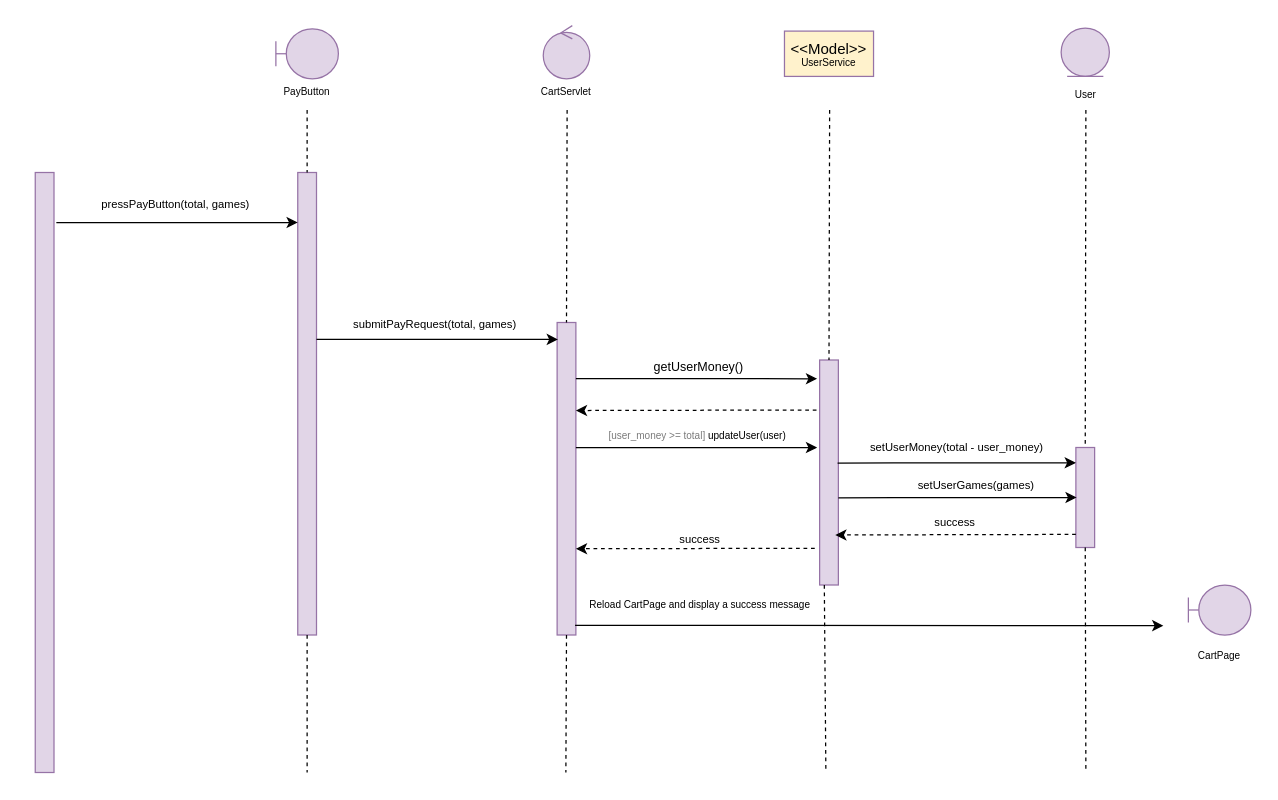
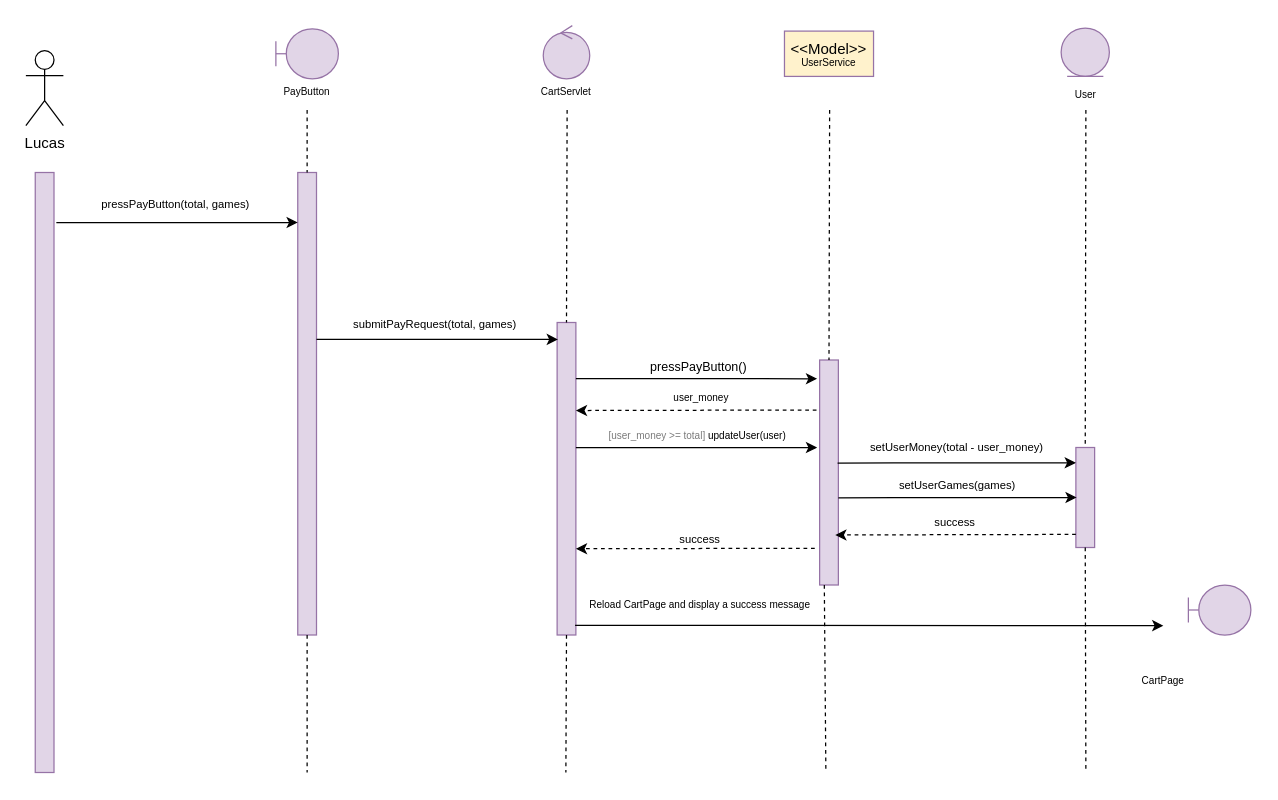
none -> (44, 88)
(699, 367) -> (699, 367)
none -> (700, 398)
(976, 485) -> (957, 485)
(1219, 655) -> (1163, 680)
